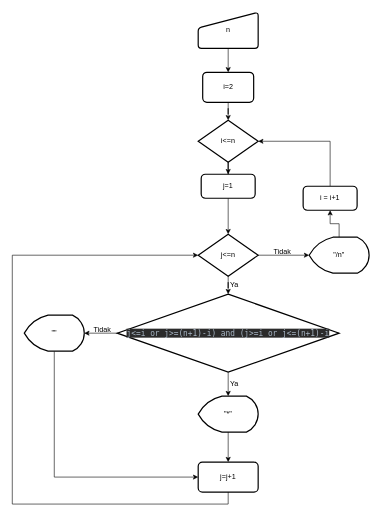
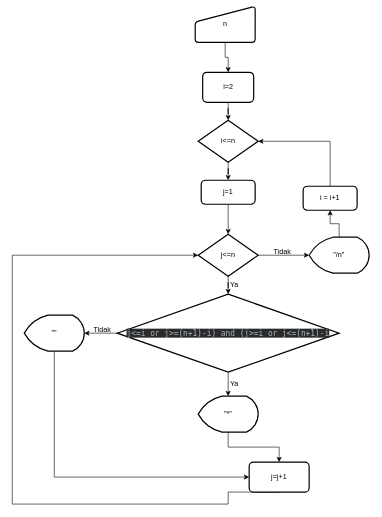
(228, 30) -> (225, 24)
(228, 186) -> (228, 192)
(228, 477) -> (279, 477)
